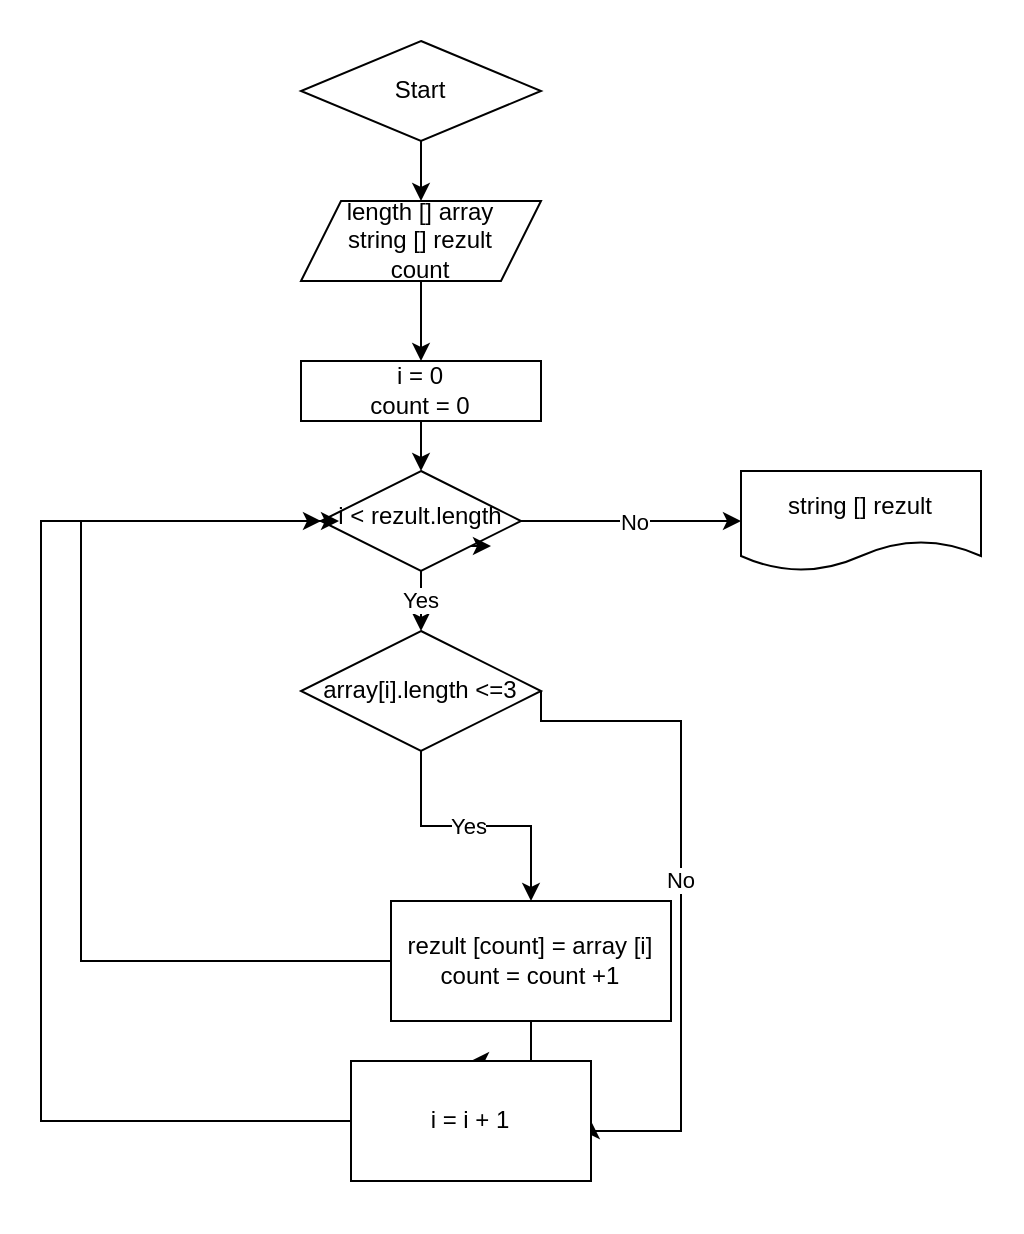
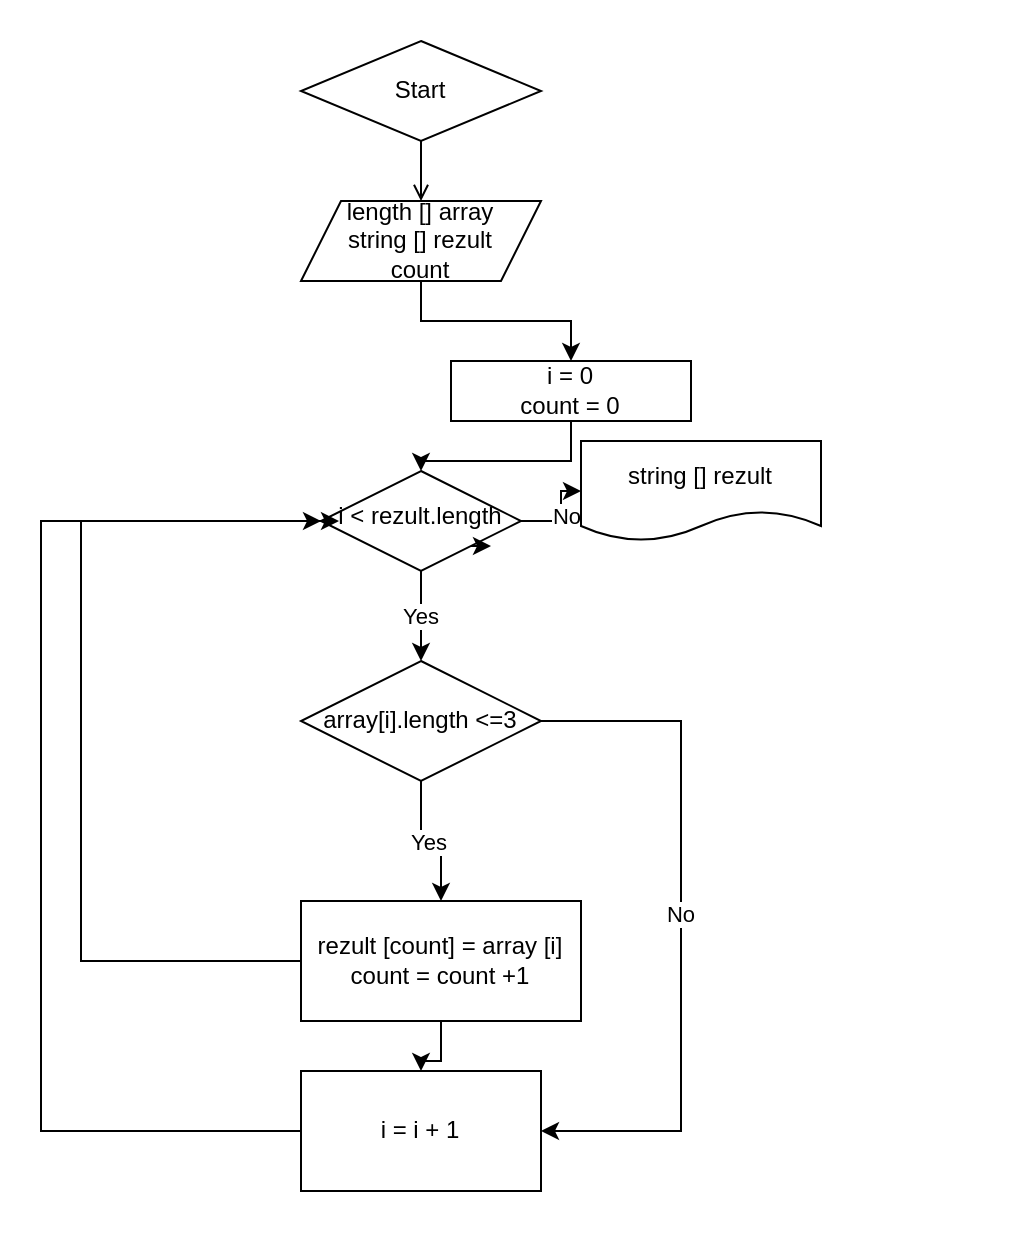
(421, 186) -> (421, 189)
(421, 391) -> (571, 391)
(861, 521) -> (701, 491)
(421, 691) -> (421, 721)
(531, 961) -> (441, 961)
(471, 1121) -> (421, 1131)
